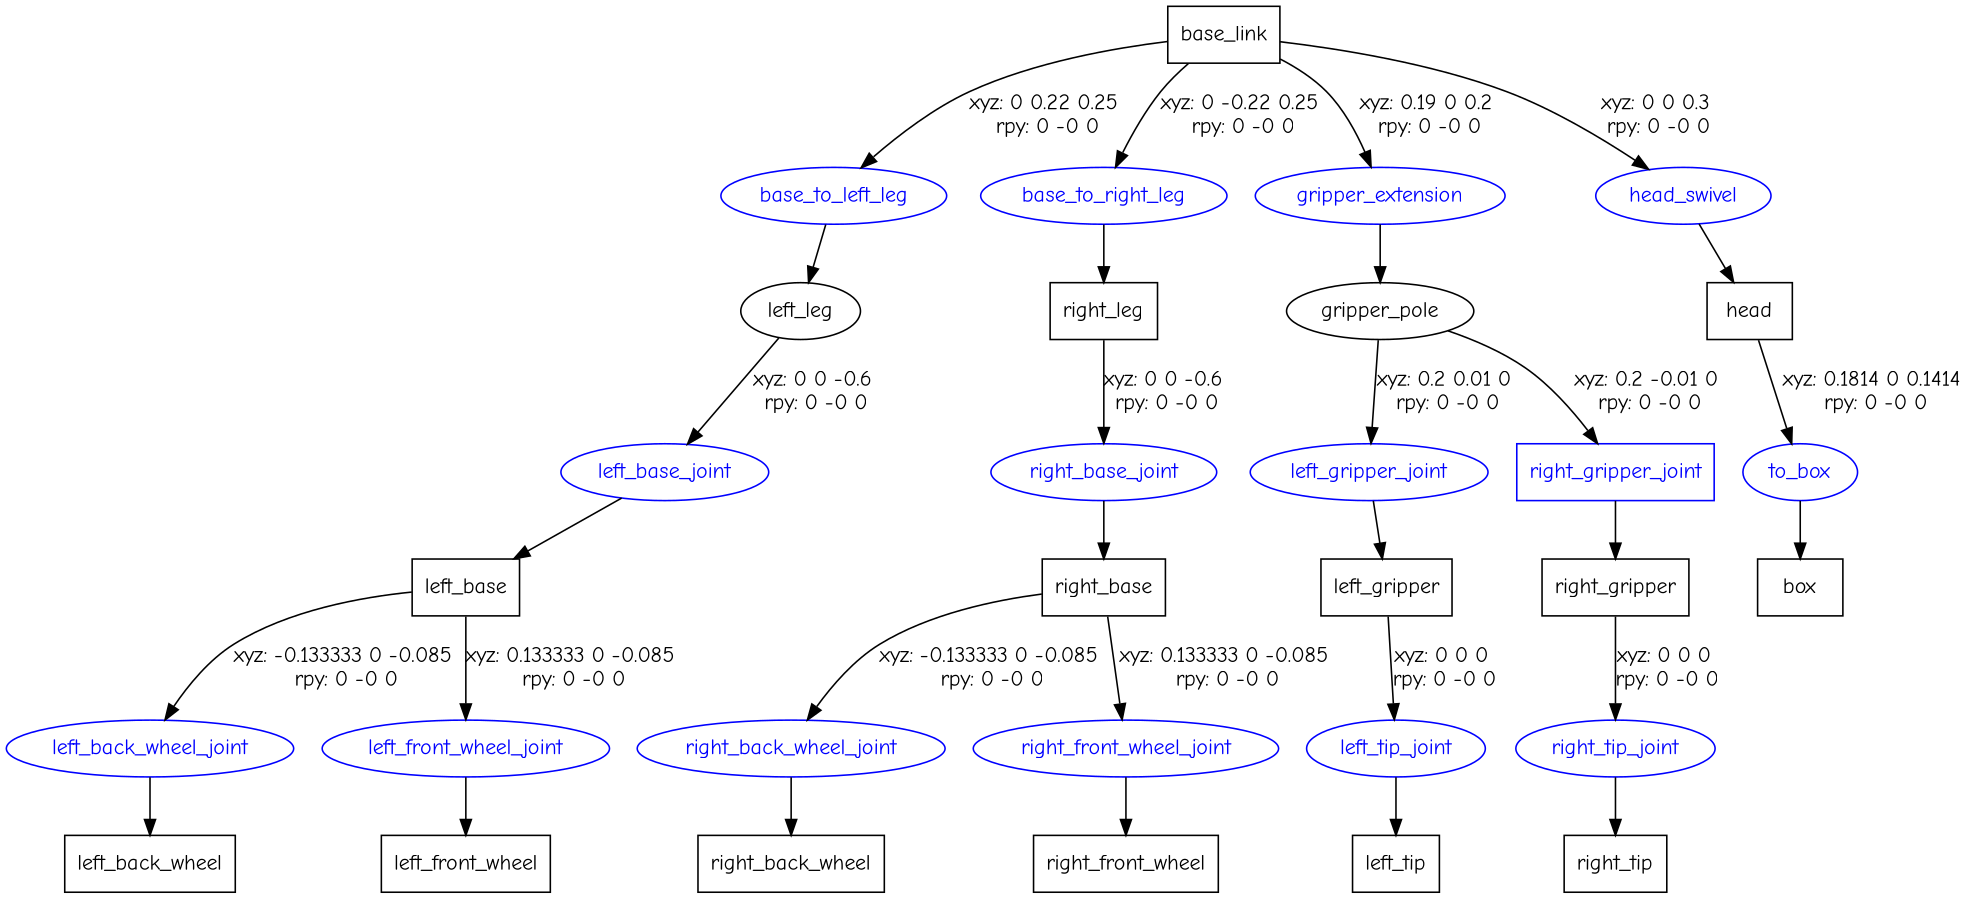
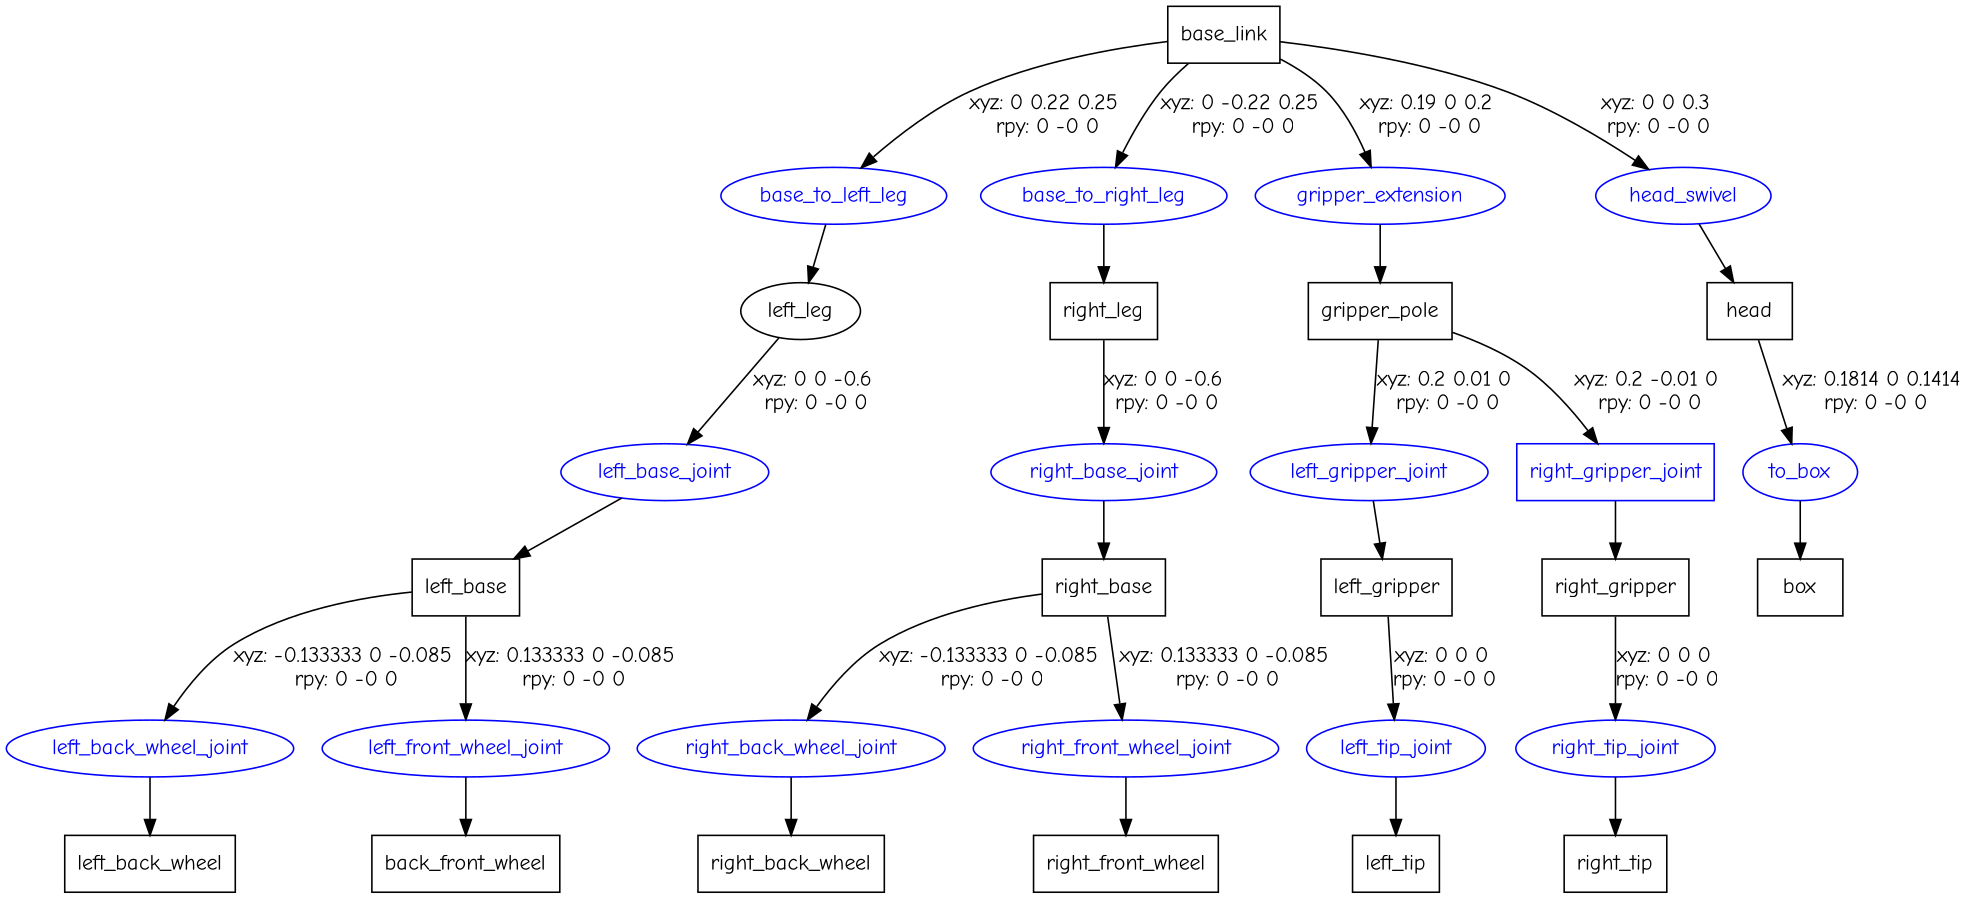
(1380, 311) -> (1380, 311)
(466, 864) -> (466, 864)
